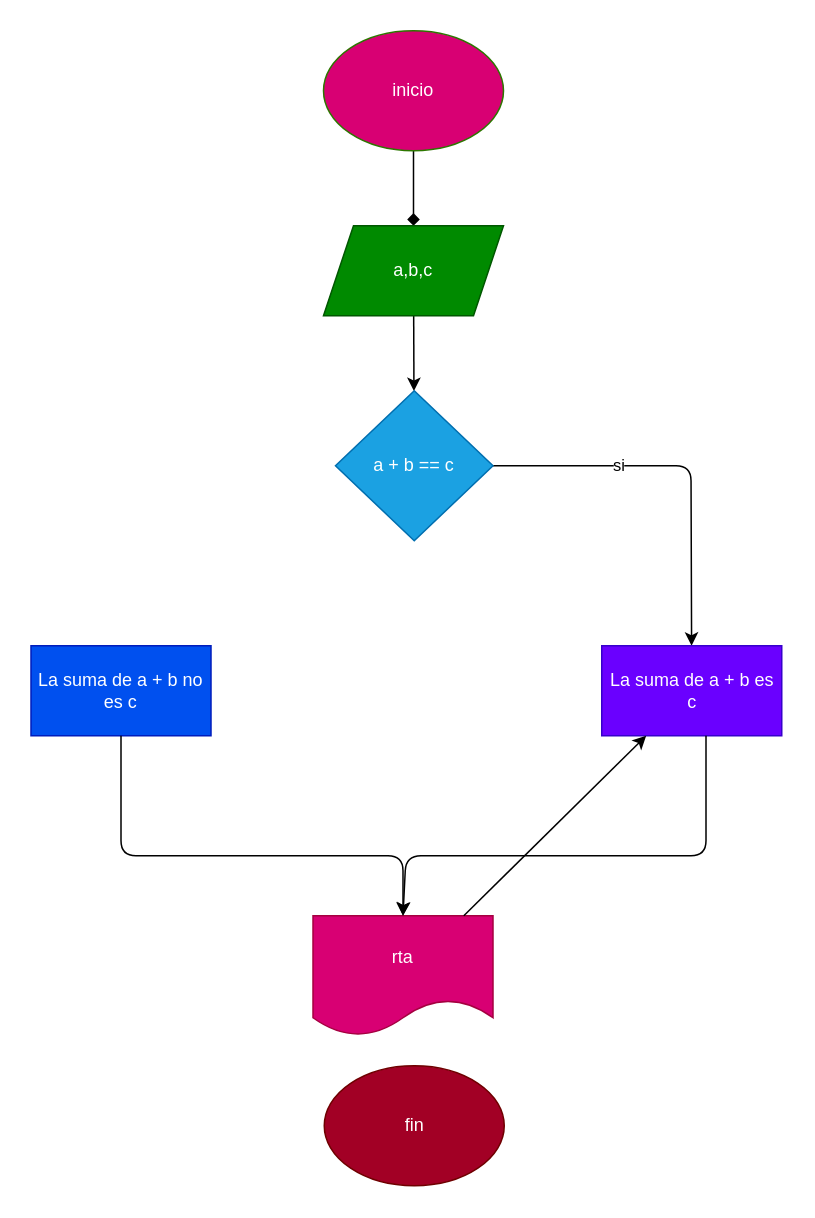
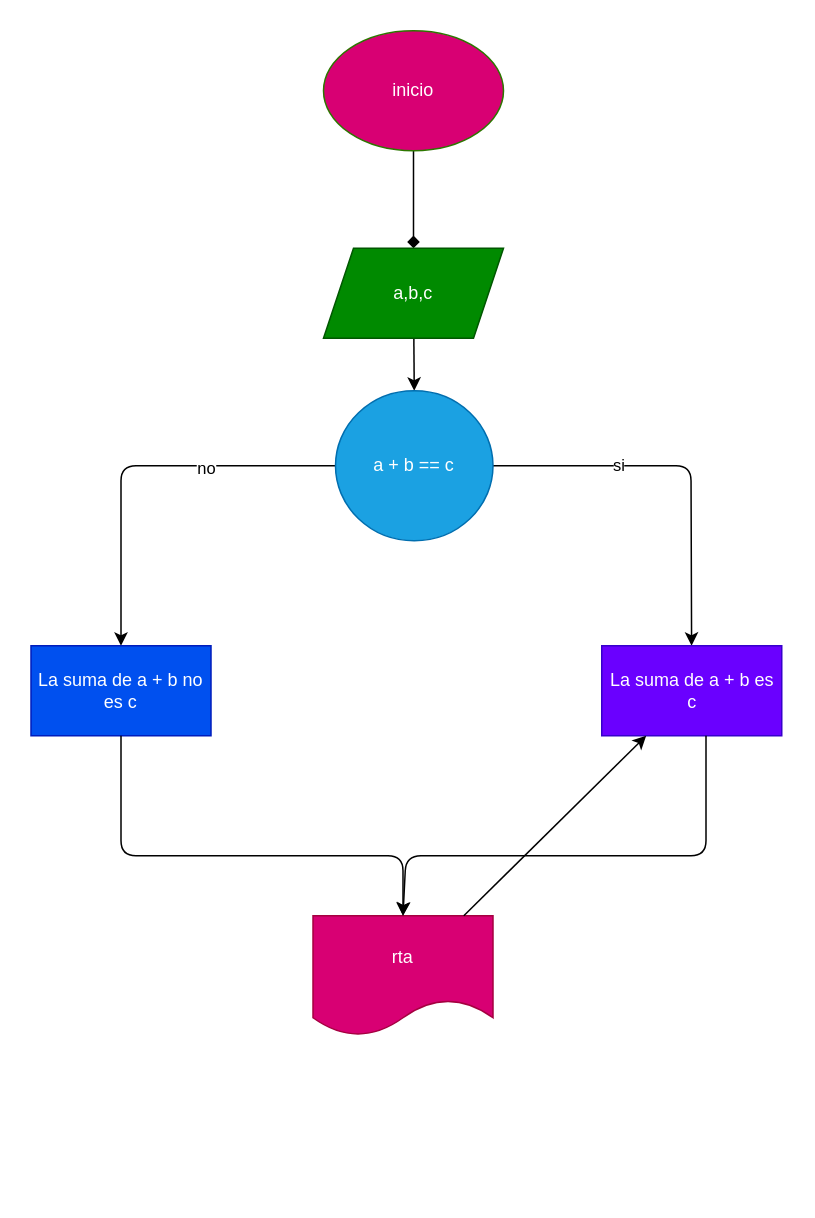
(413, 271) -> (413, 293)
none -> (148, 466)
(414, 466) -> (414, 466)
(414, 1126) -> none
